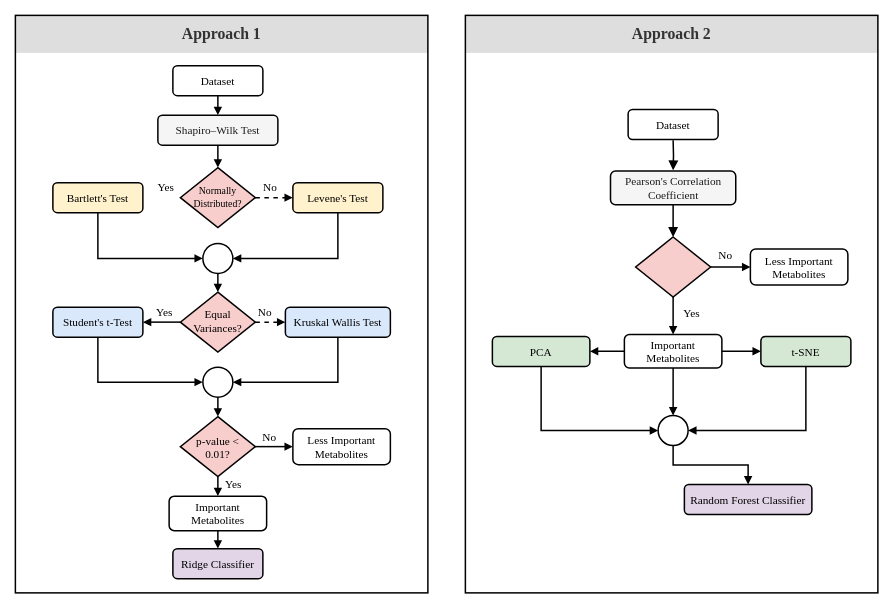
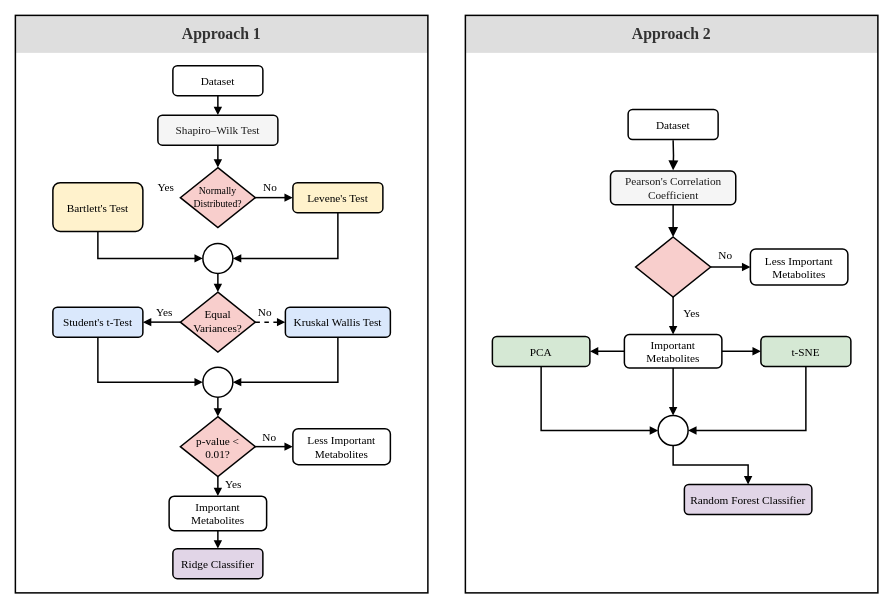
(98, 198) -> (98, 207)
(271, 198) -> (271, 198)
